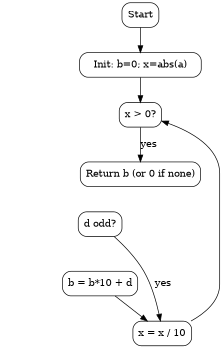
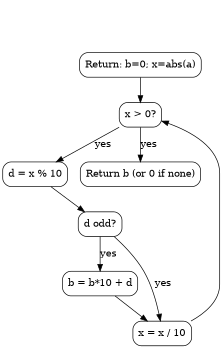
(140, 15) -> none
(140, 65) -> (140, 65)
none -> (35, 174)
none -> (100, 250)
